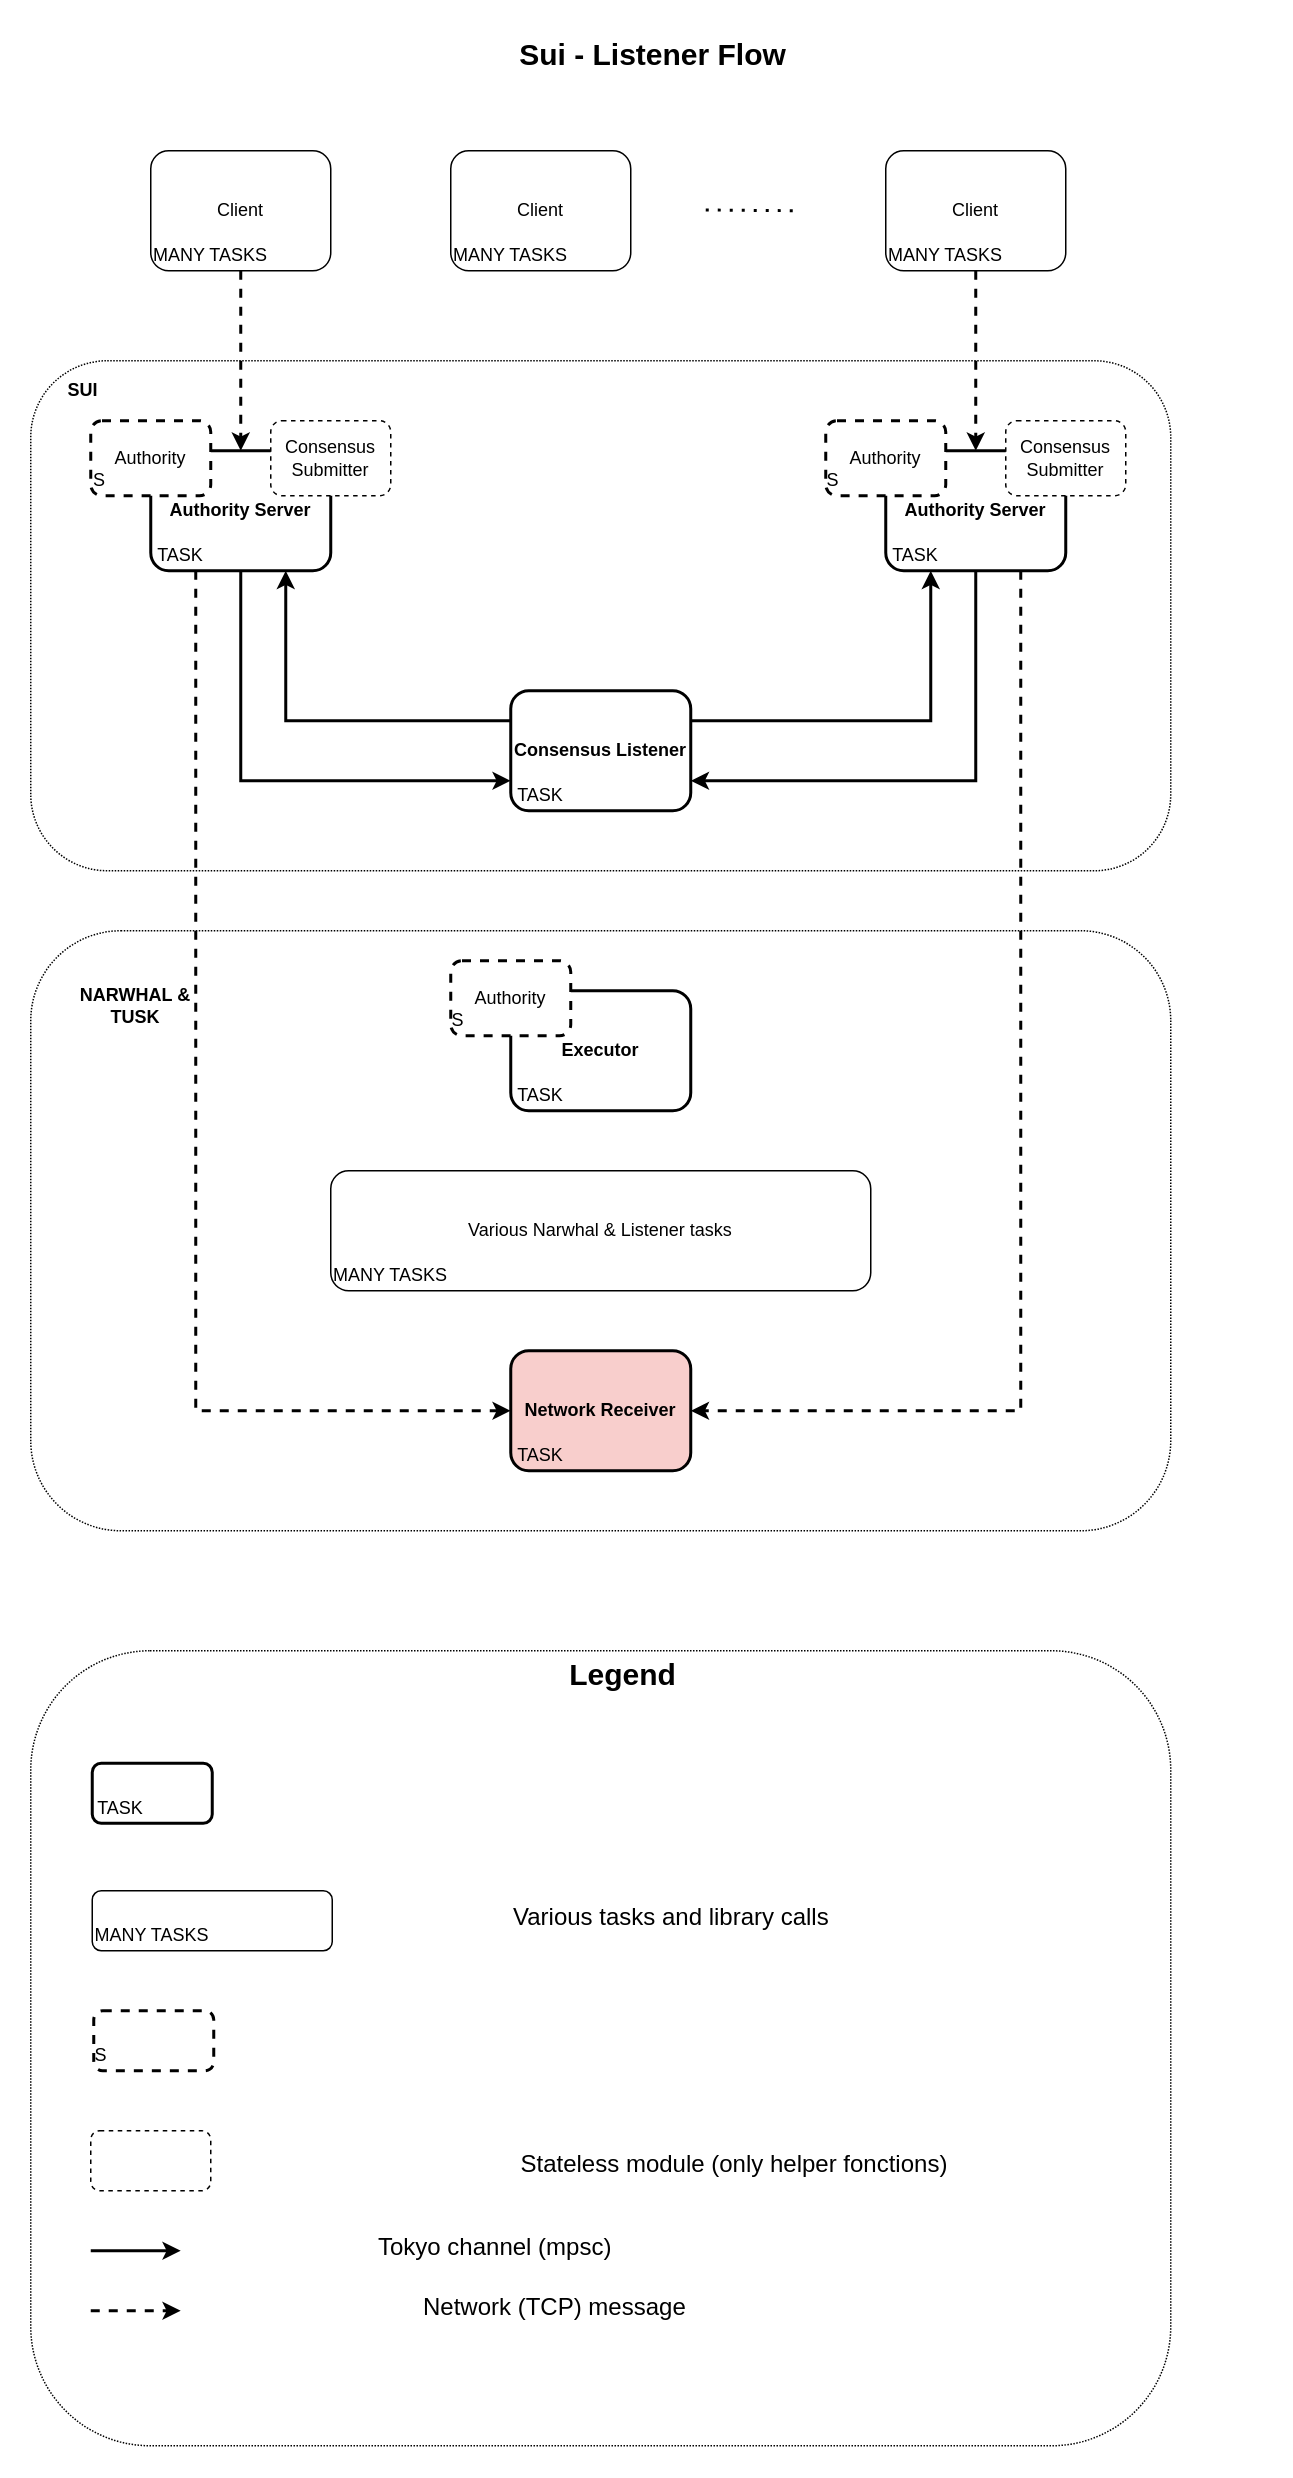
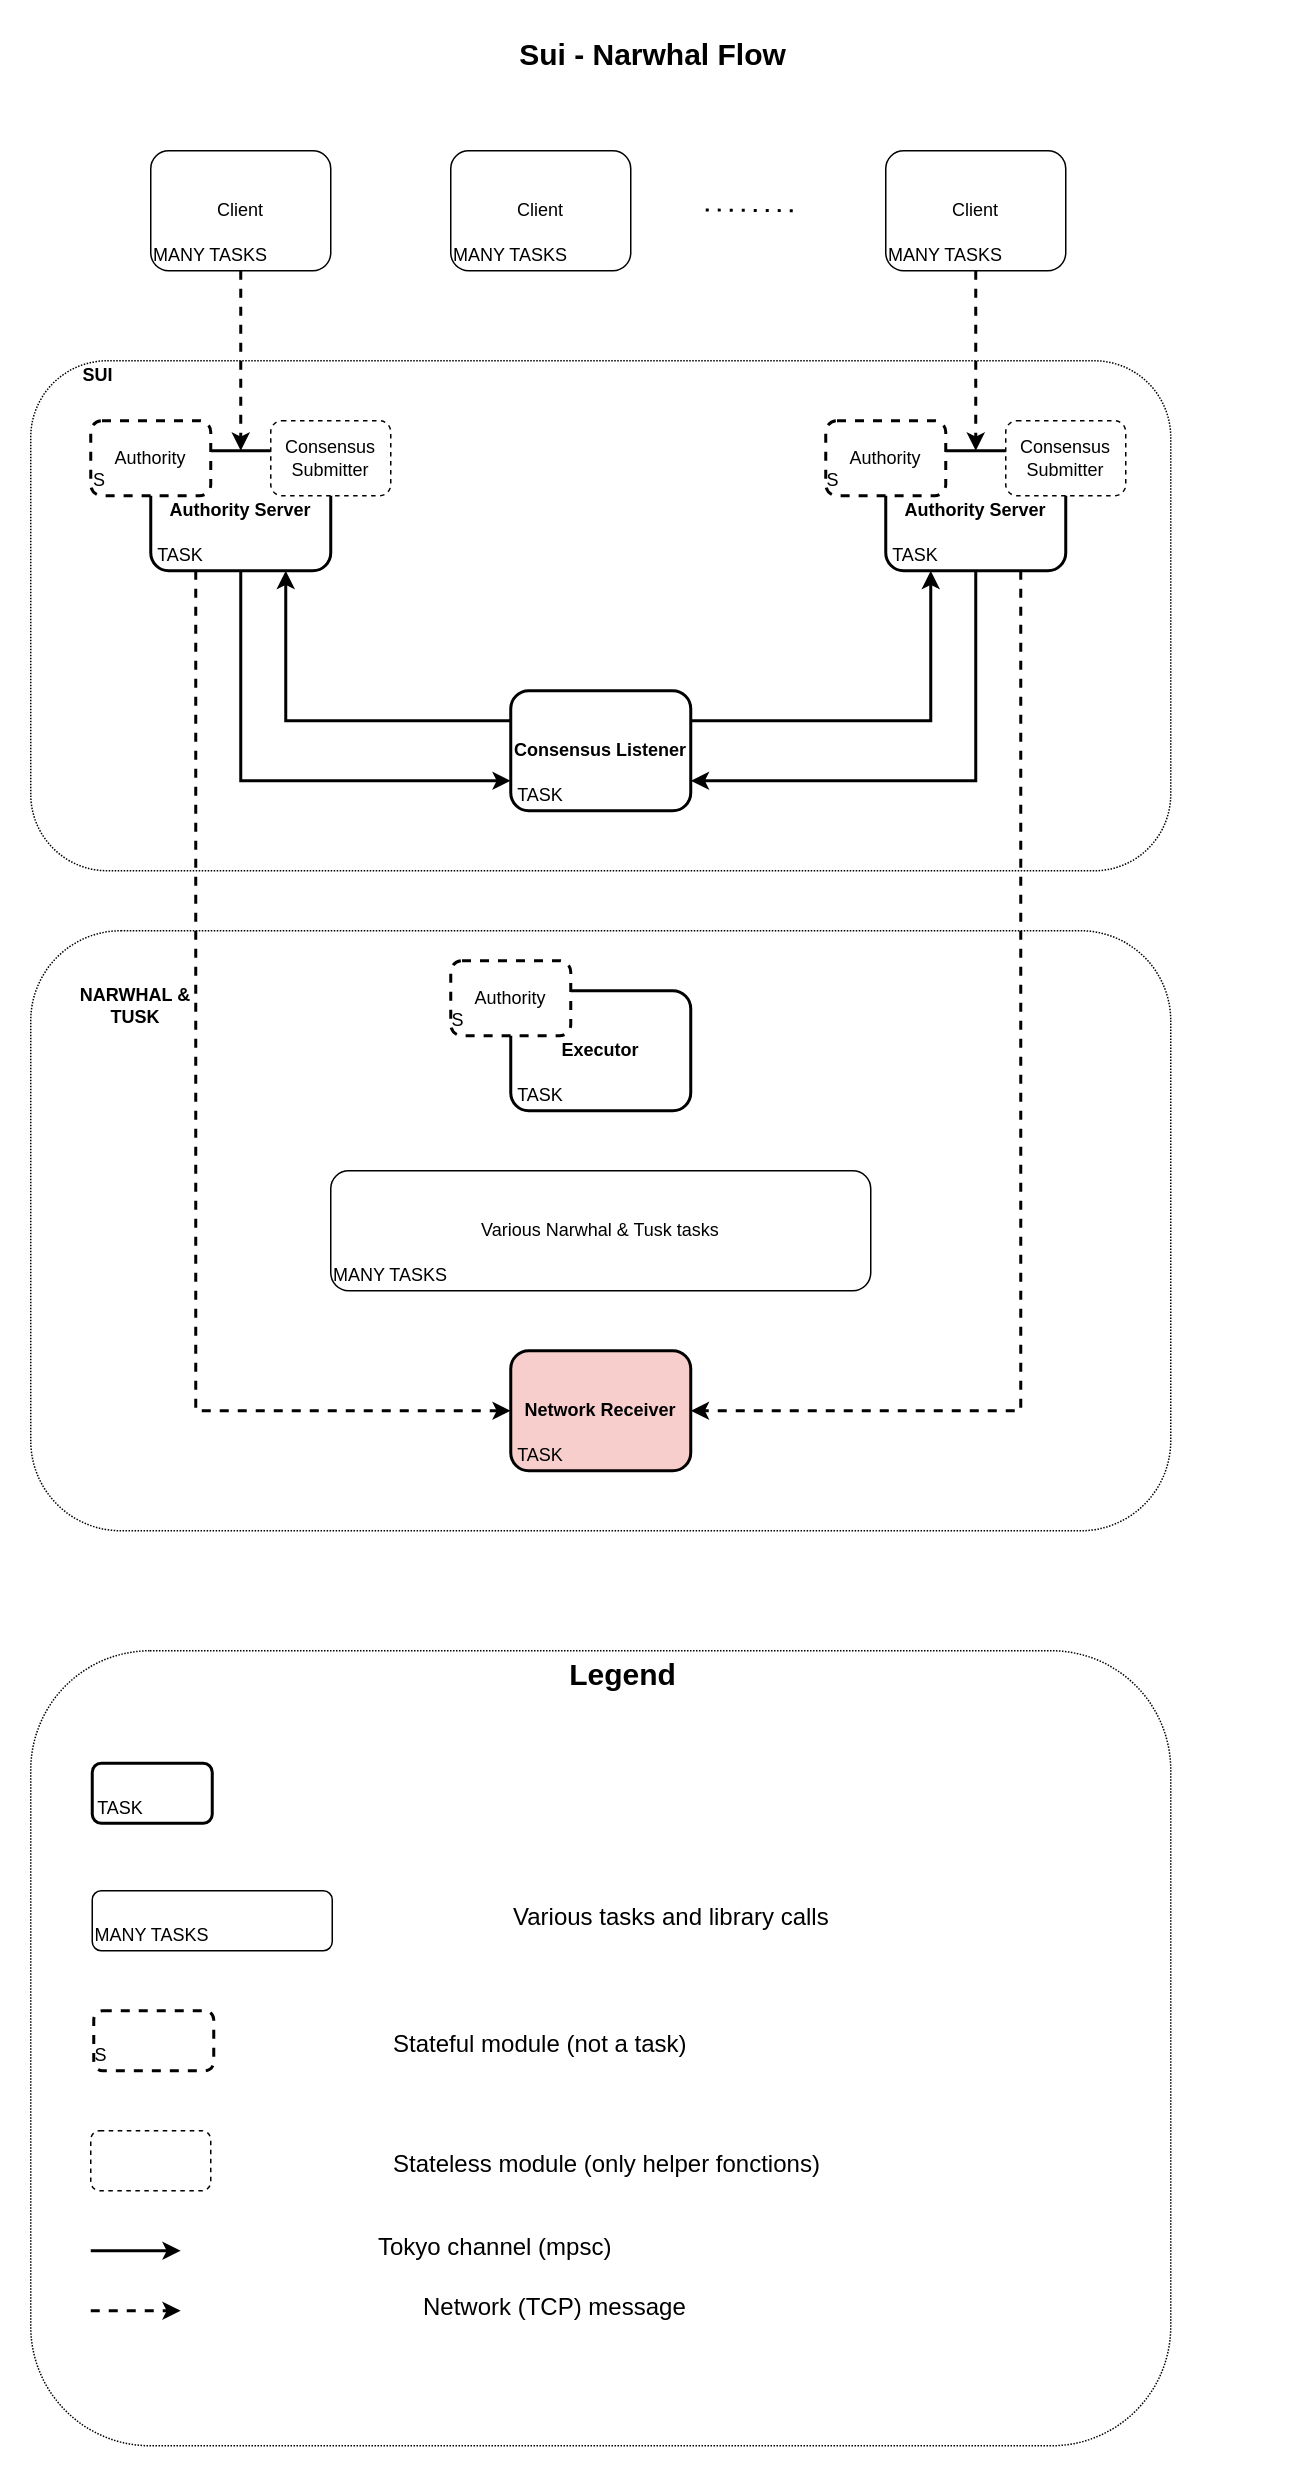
(653, 53) -> (653, 53)
(83, 391) -> (98, 376)
(601, 1231) -> (601, 1231)
none -> (563, 2041)
(736, 2161) -> (608, 2161)
